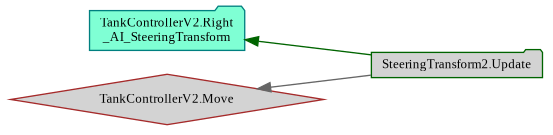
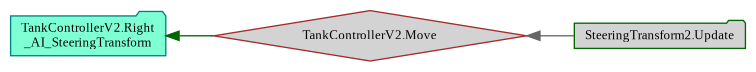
(315, 48) -> (196, 36)
